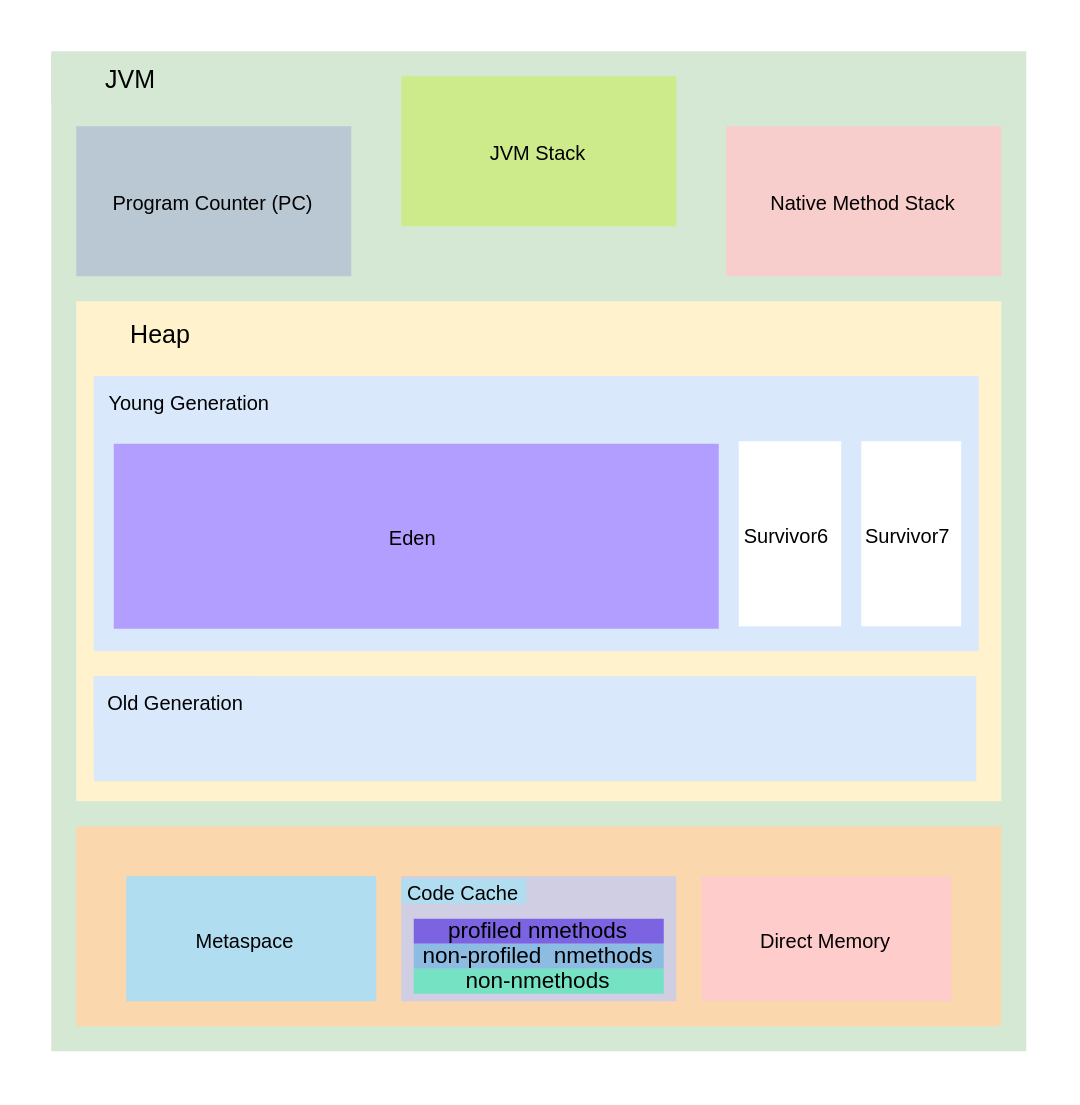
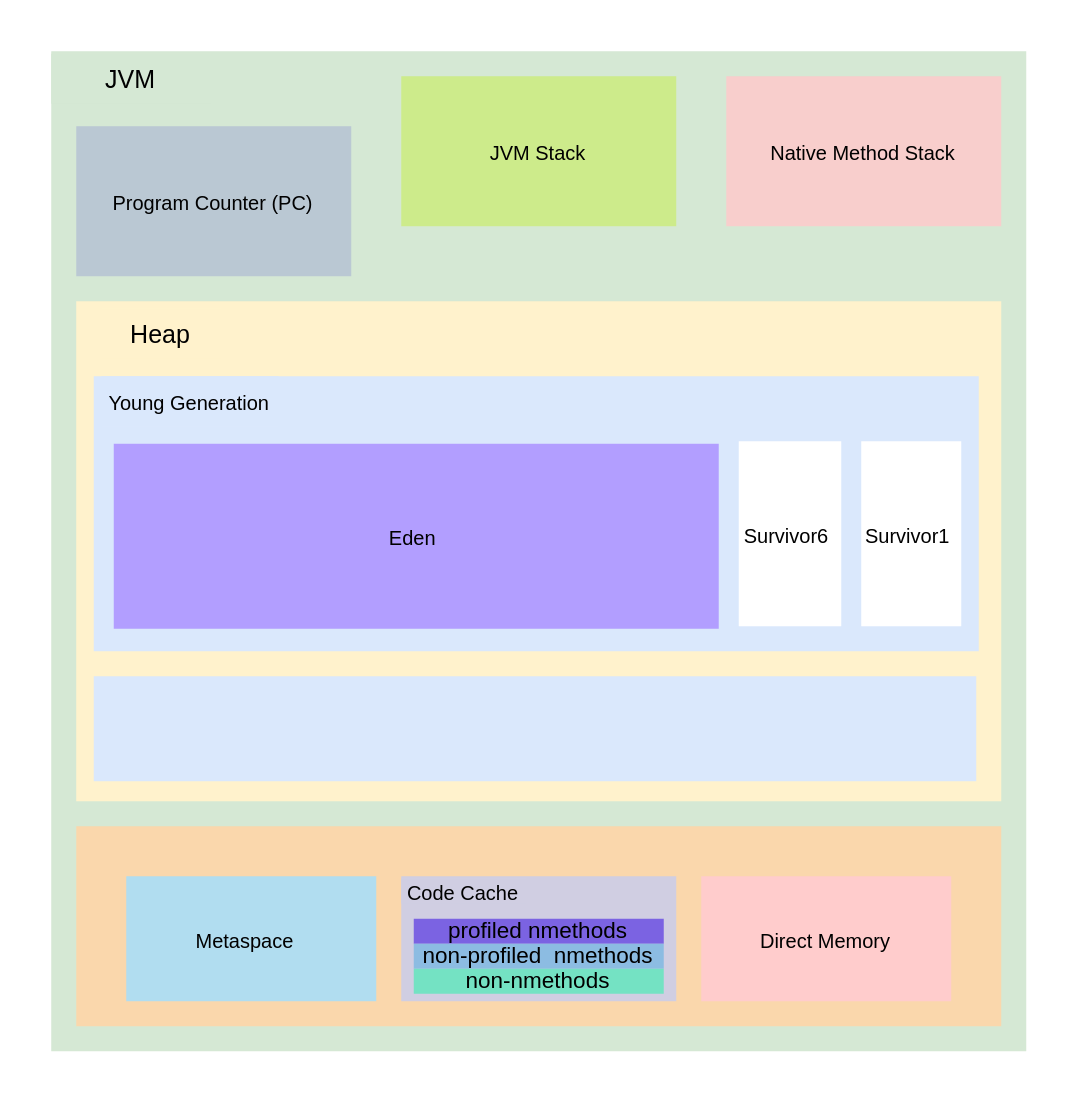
(864, 201) -> (864, 151)
(911, 534) -> (911, 534)
(176, 701) -> none
(464, 891) -> (464, 891)
